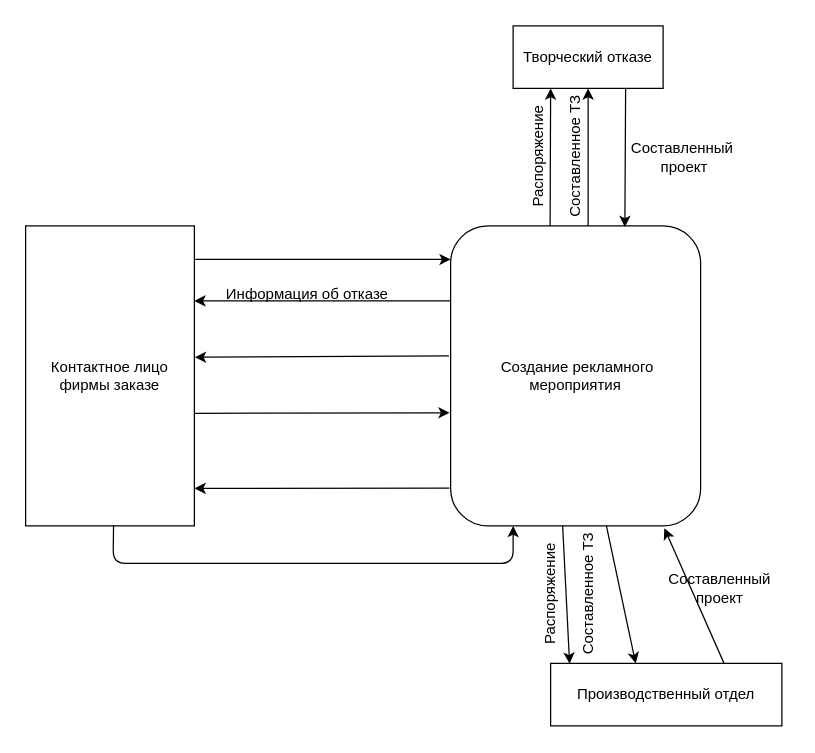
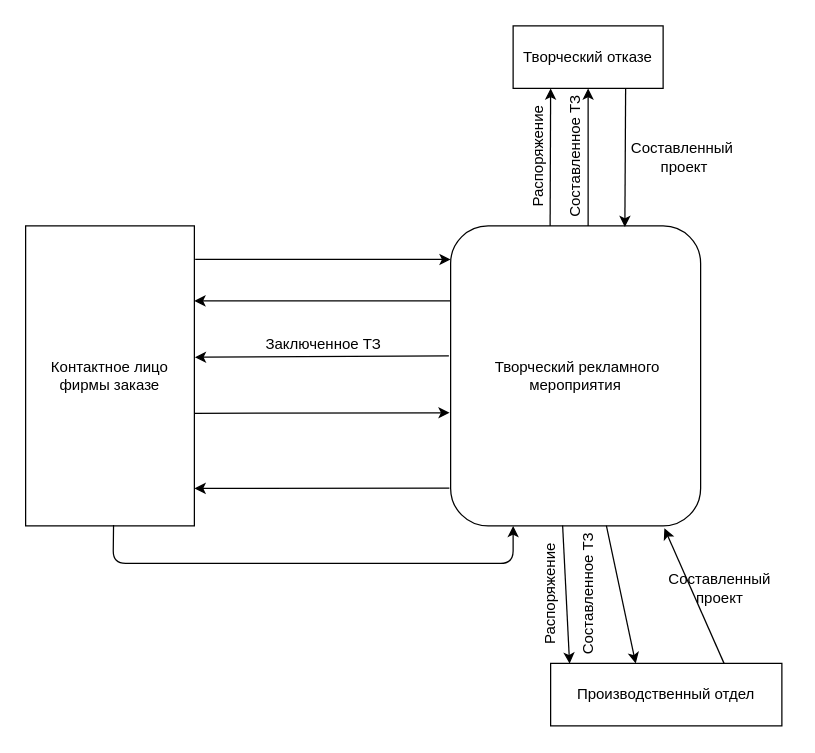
(307, 294) -> none
none -> (323, 344)
(576, 376) -> (576, 376)
